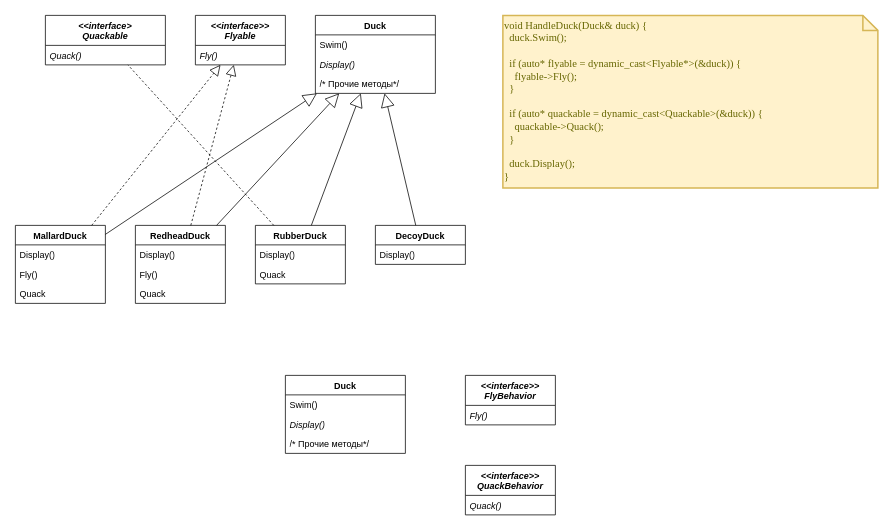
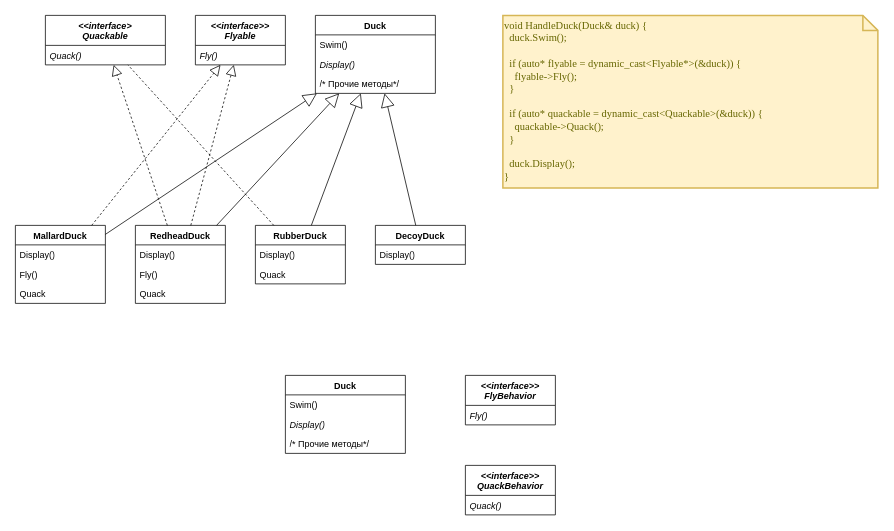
none -> (142, 150)
